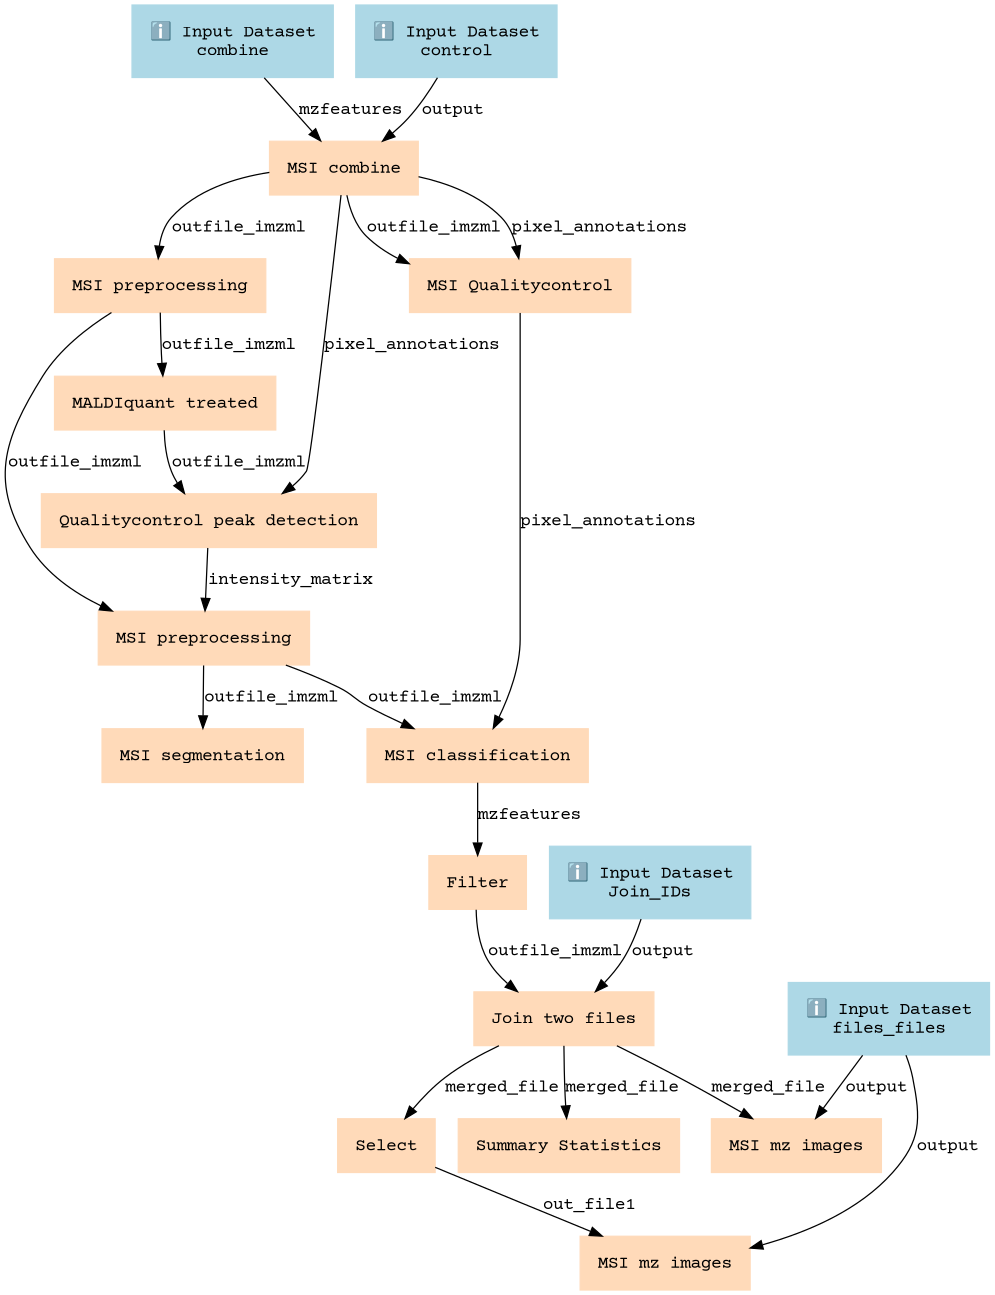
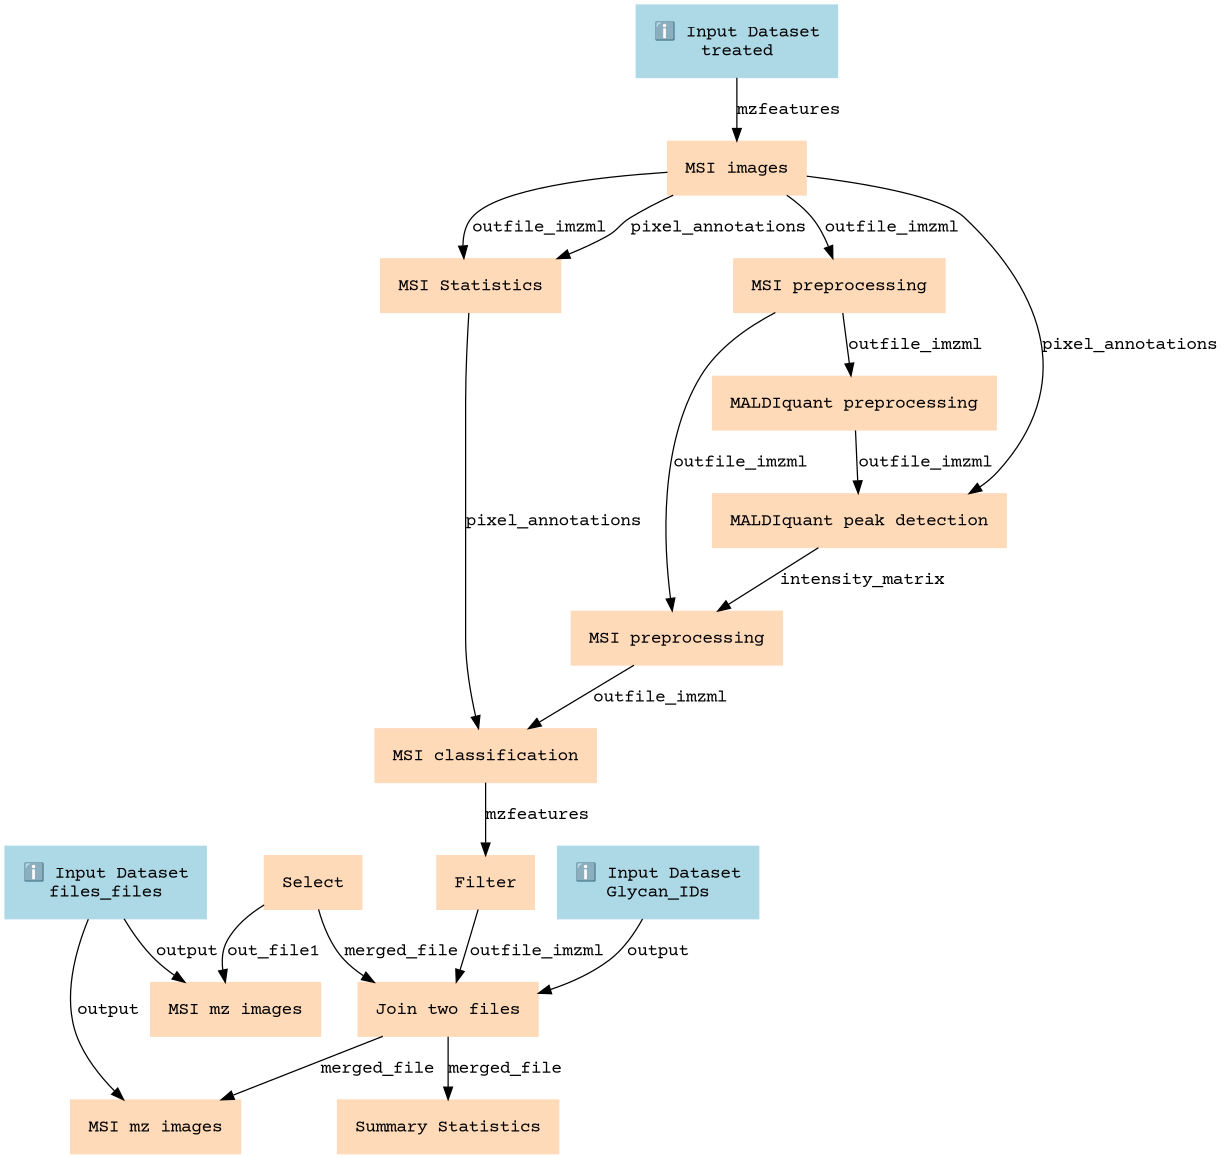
(233, 41) -> (737, 41)
(456, 41) -> none
(344, 168) -> (737, 168)
(520, 286) -> (471, 286)
(165, 403) -> (854, 403)
(209, 521) -> (859, 521)
(203, 756) -> none
(650, 882) -> (658, 882)
(452, 1072) -> (334, 947)
